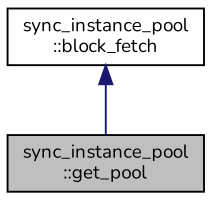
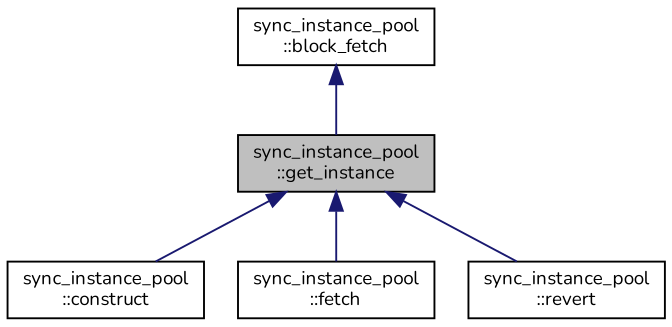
(106, 163) -> (336, 163)
none -> (106, 290)
none -> (336, 290)
none -> (567, 290)
